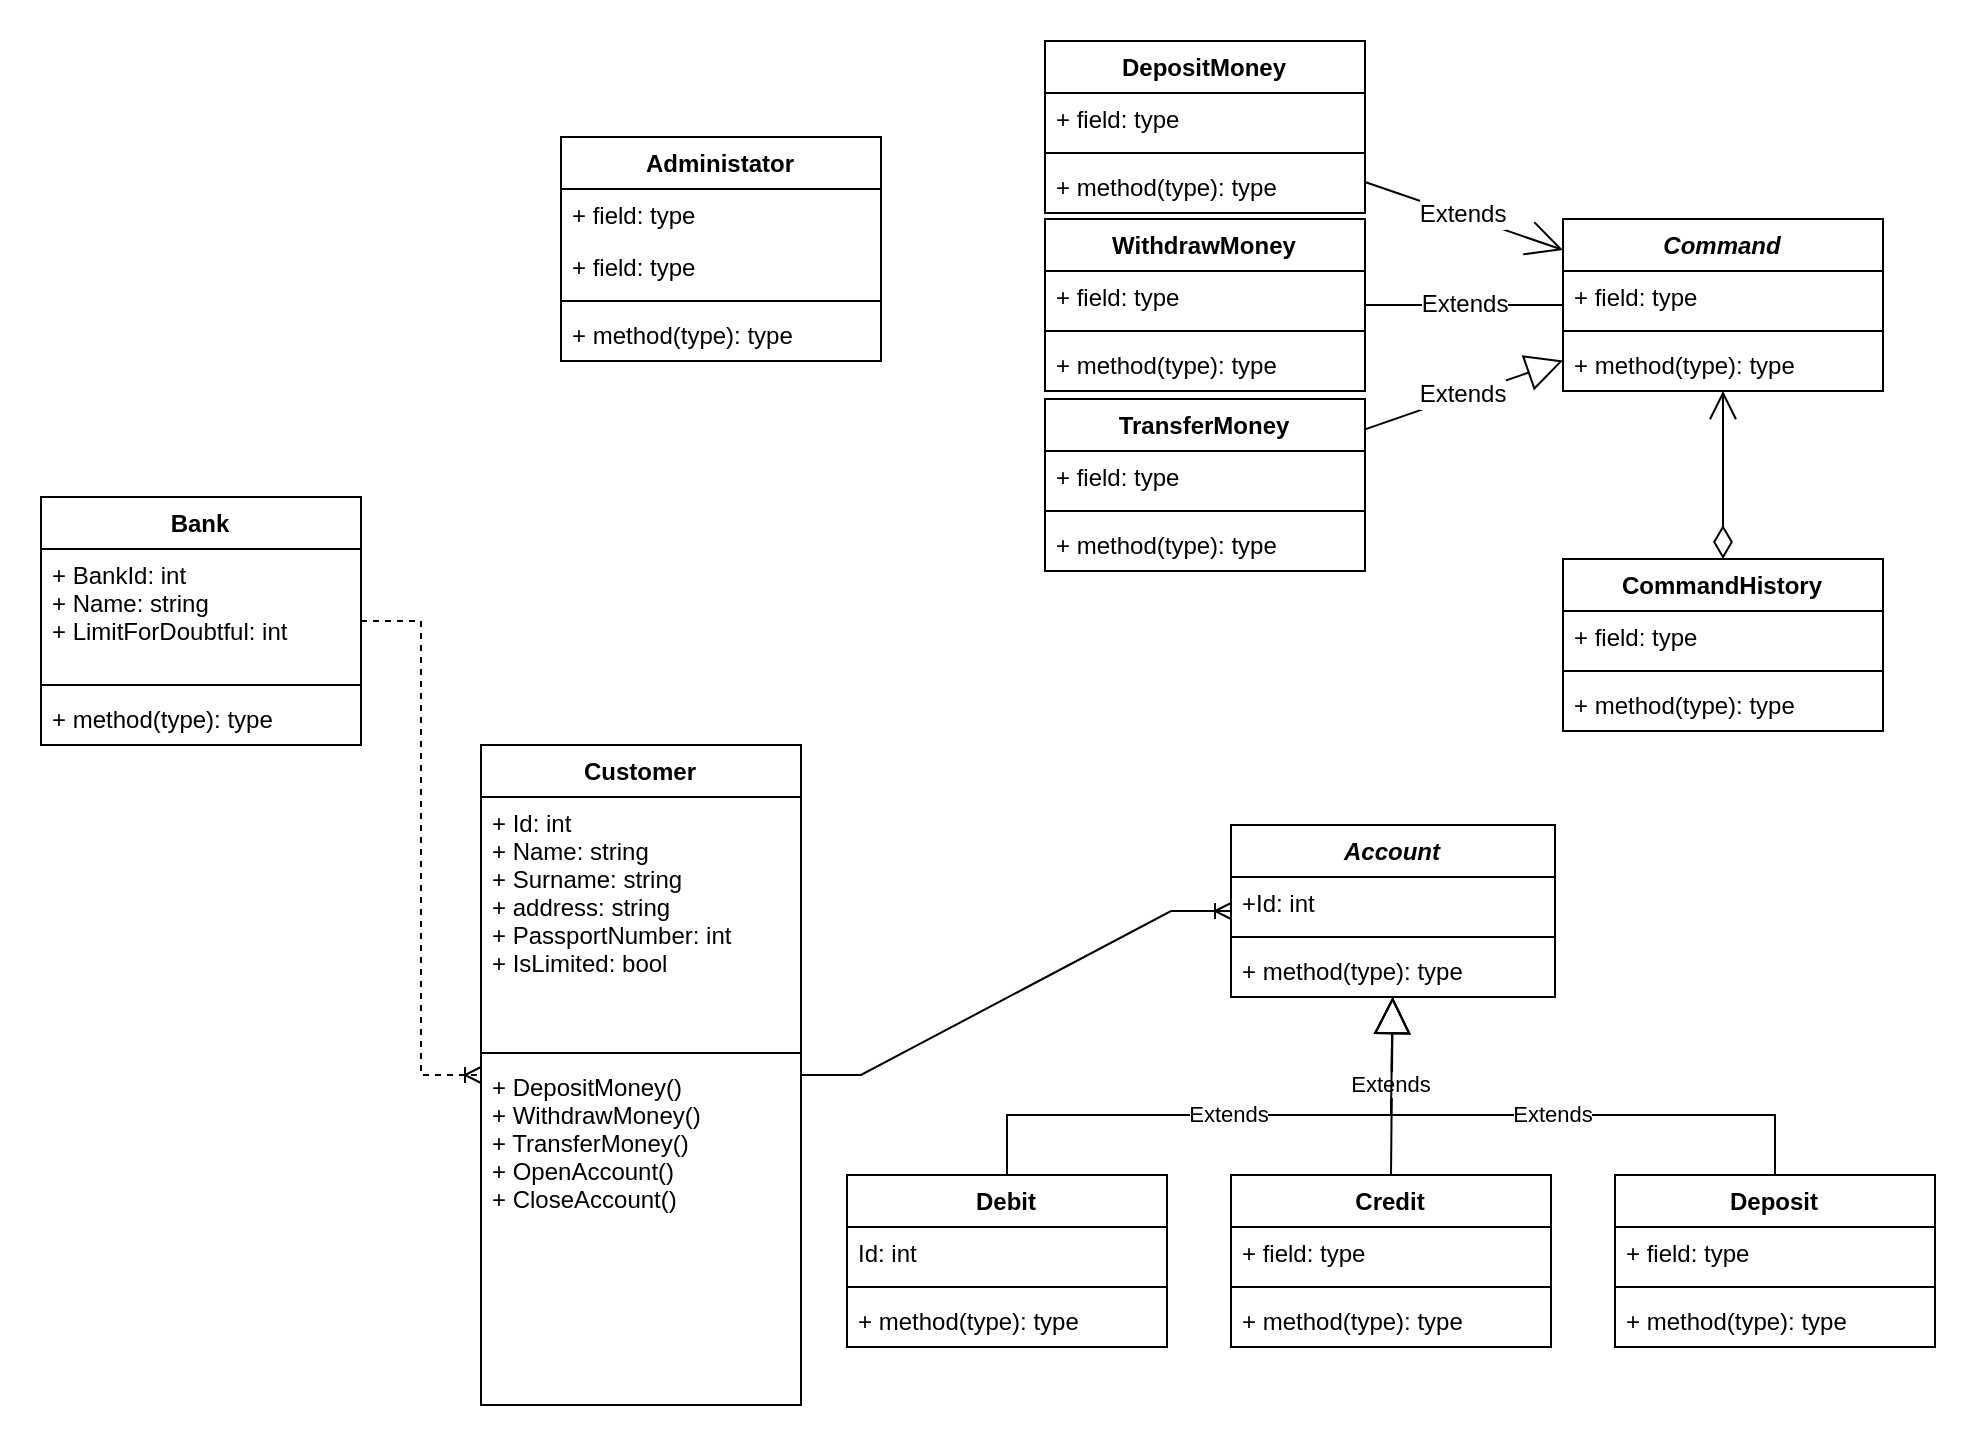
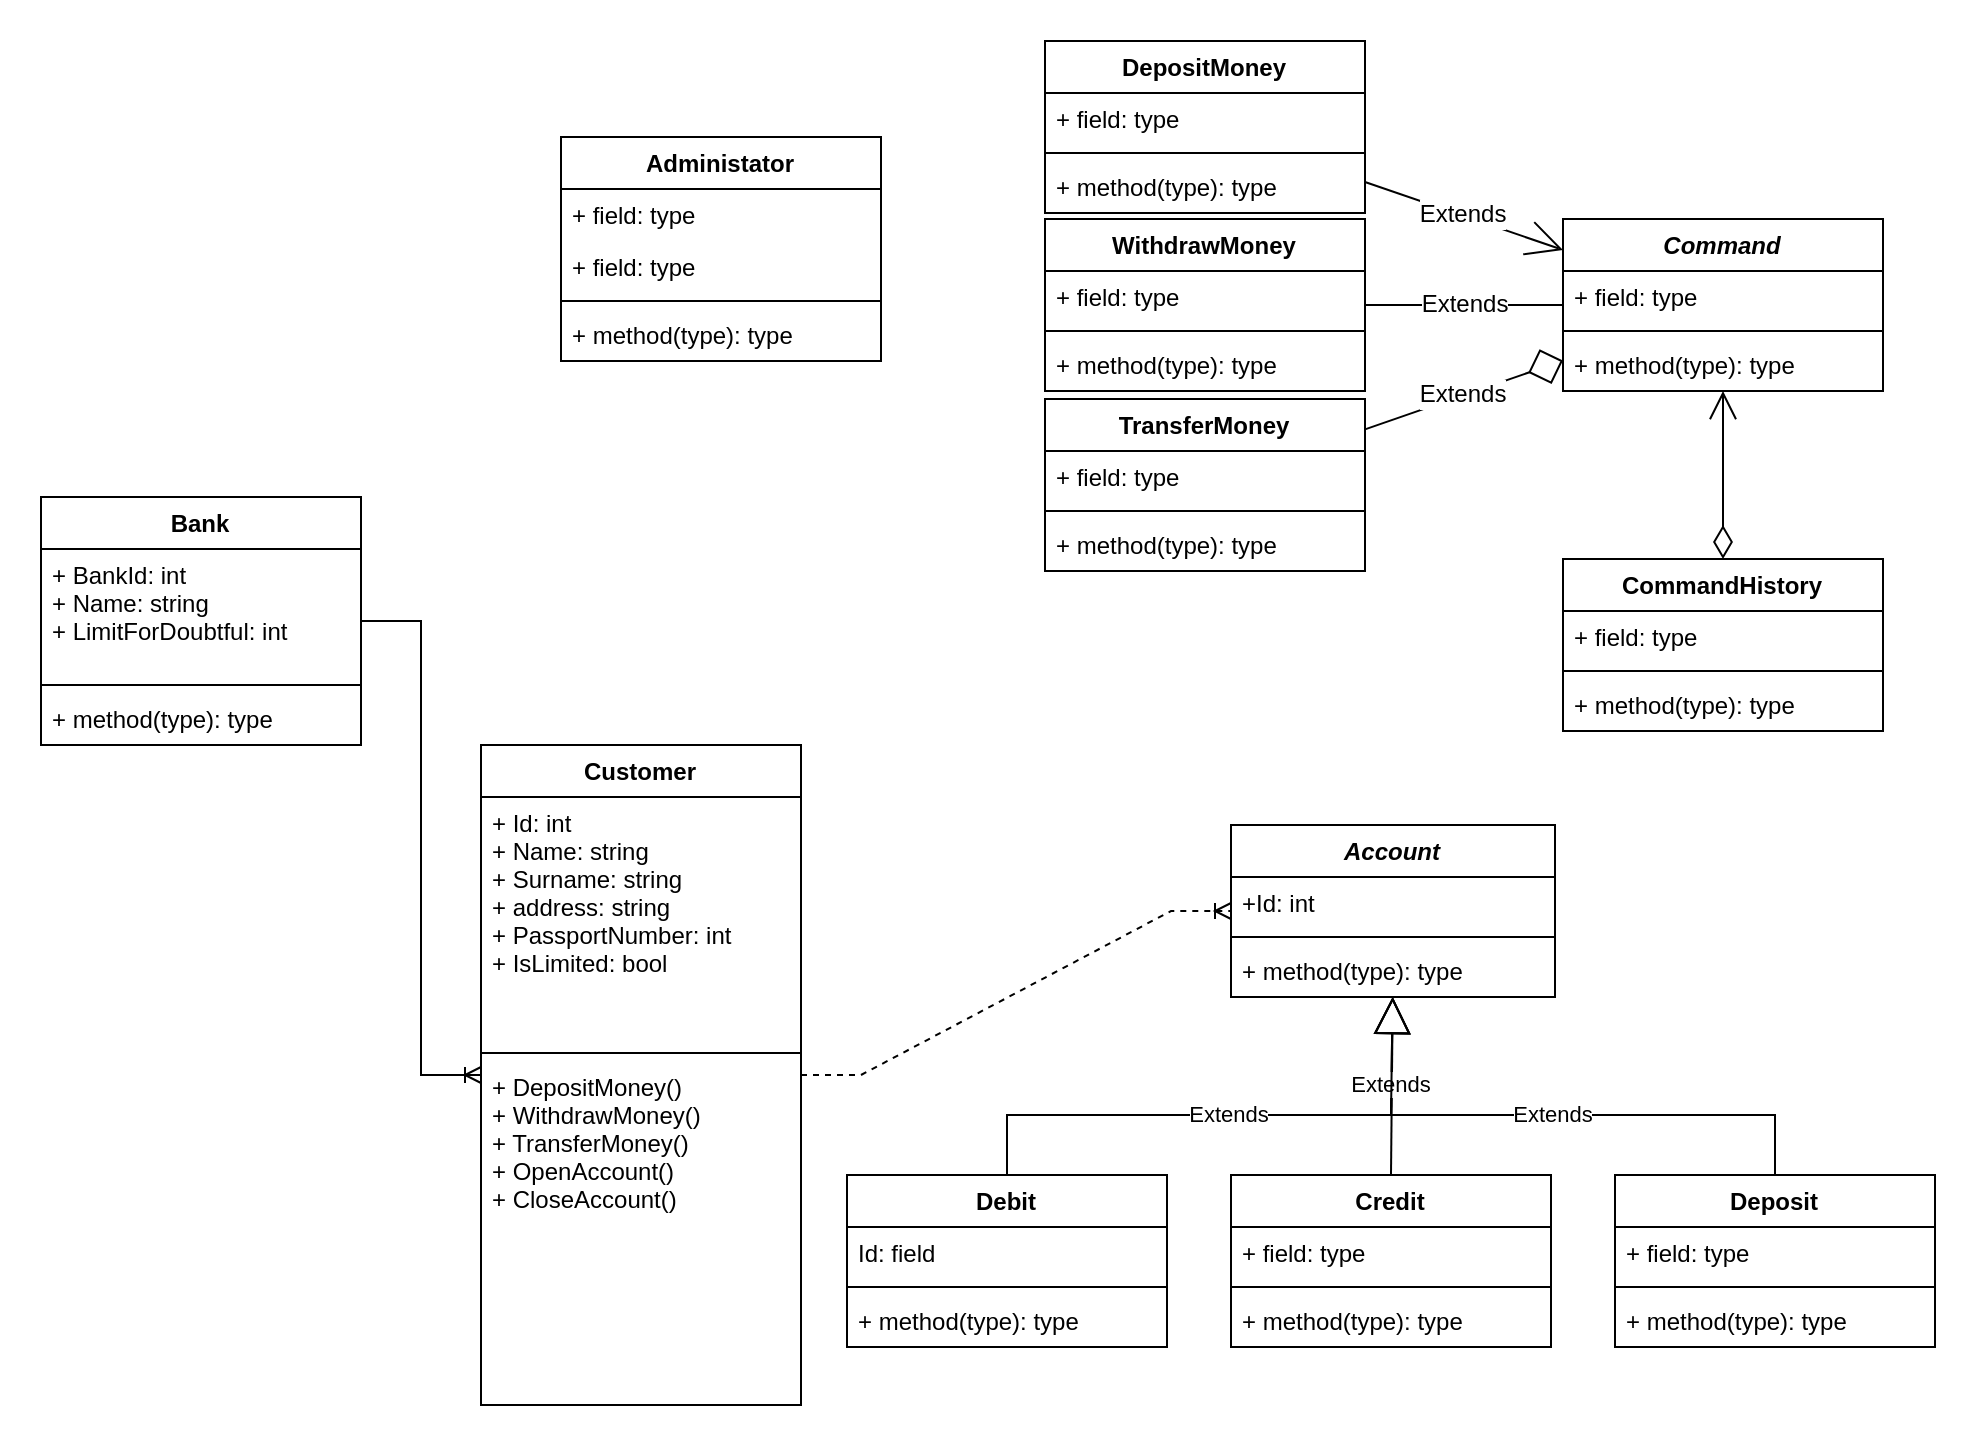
(1527, 373) -> (1528, 373)
(421, 848) -> (421, 848)
(1016, 993) -> (1016, 993)
(896, 1254) -> (906, 1254)
